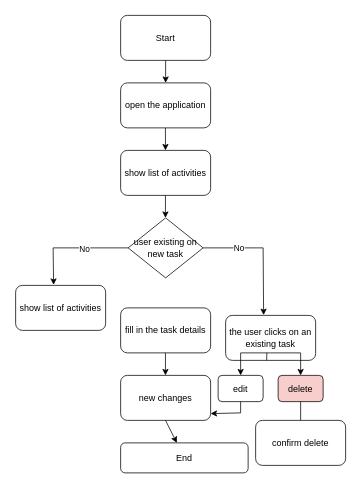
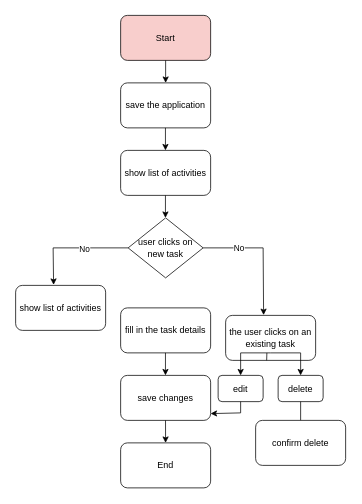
(165, 38) -> (165, 38)
(165, 105) -> (165, 105)
(165, 248) -> (165, 248)
(300, 389) -> (300, 389)
(165, 398) -> (165, 398)
(184, 458) -> (165, 465)
